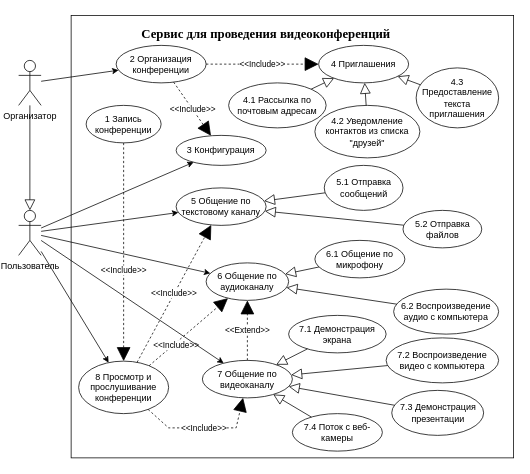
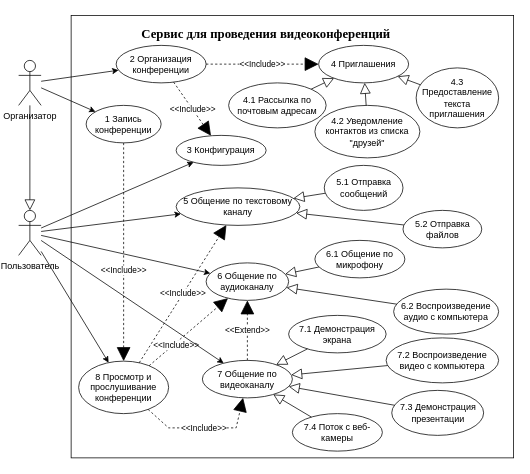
none -> (66, 99)
(221, 207) -> (238, 207)
